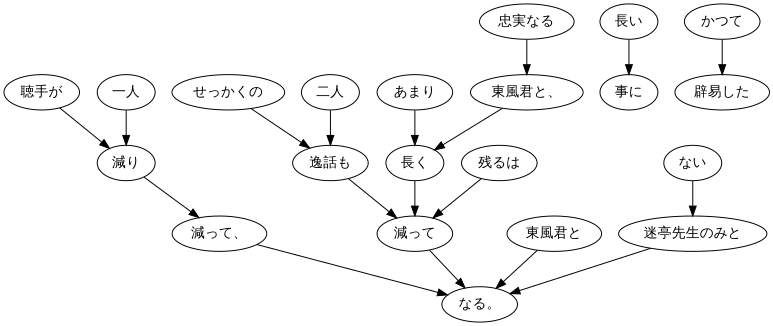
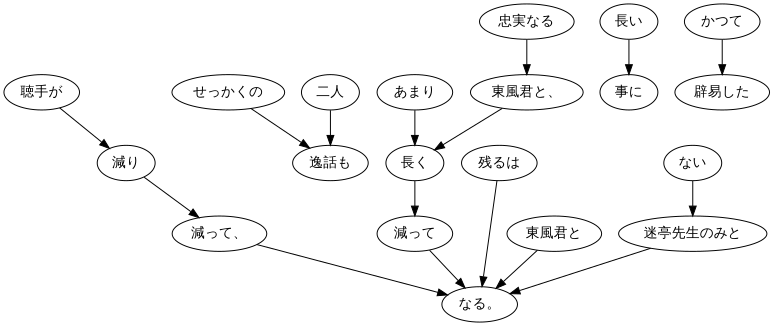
(126, 92) -> none
(369, 195) -> none
(461, 195) -> (490, 229)
